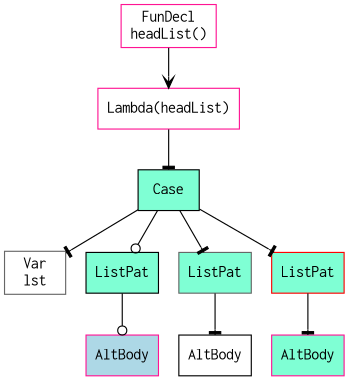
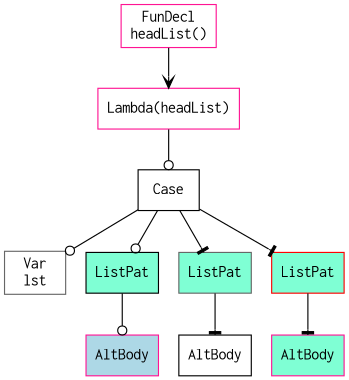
(169, 147) -> (169, 145)
(169, 190) -> (169, 190)
(105, 230) -> (106, 229)
